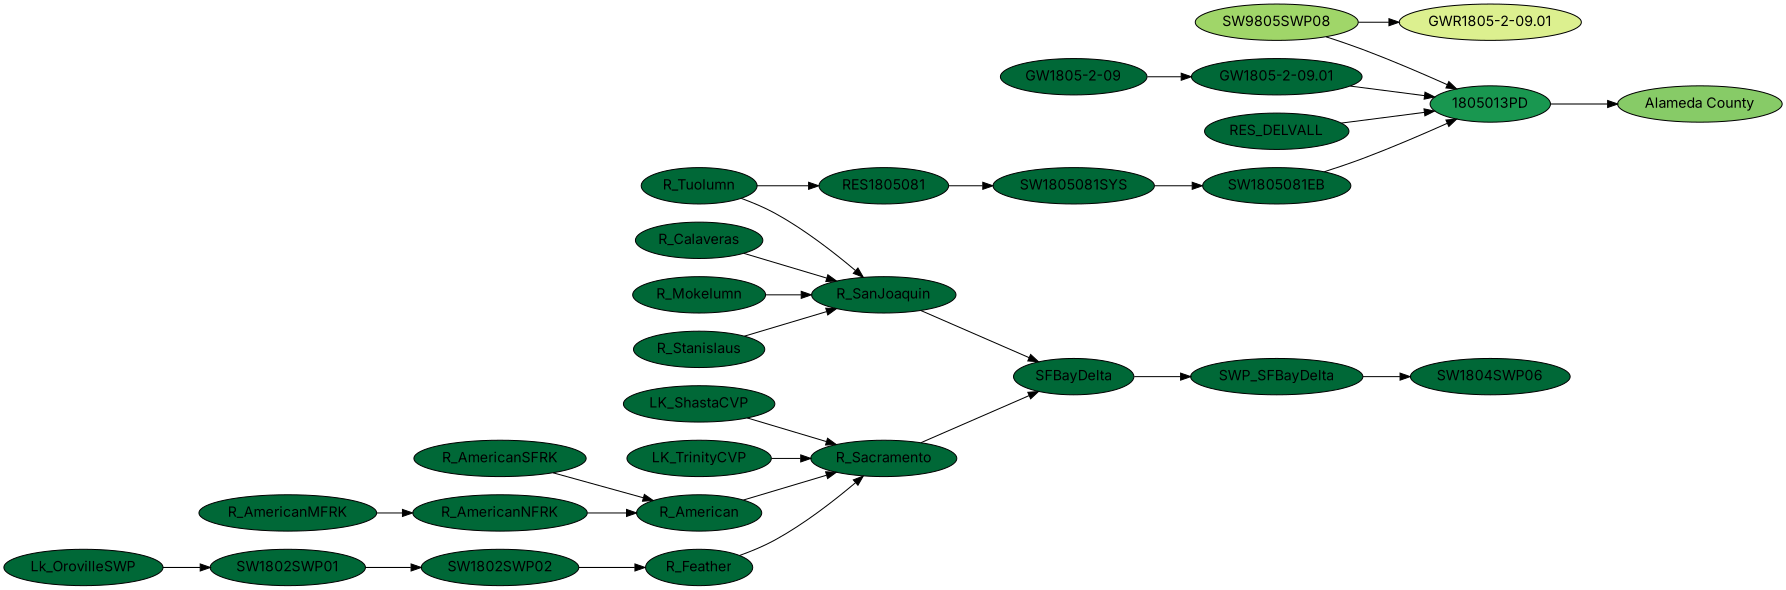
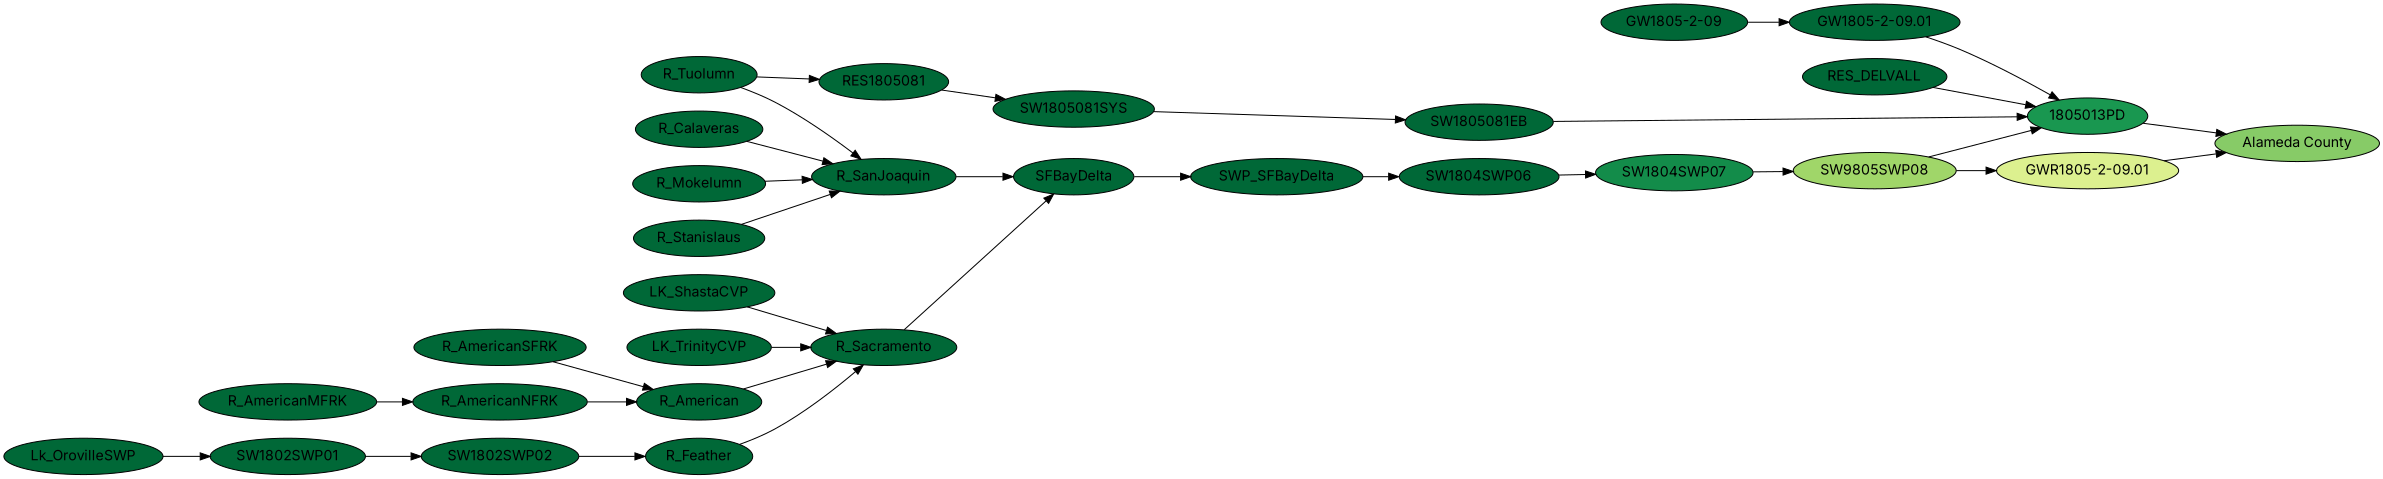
none -> (2190, 157)
none -> (1674, 173)
